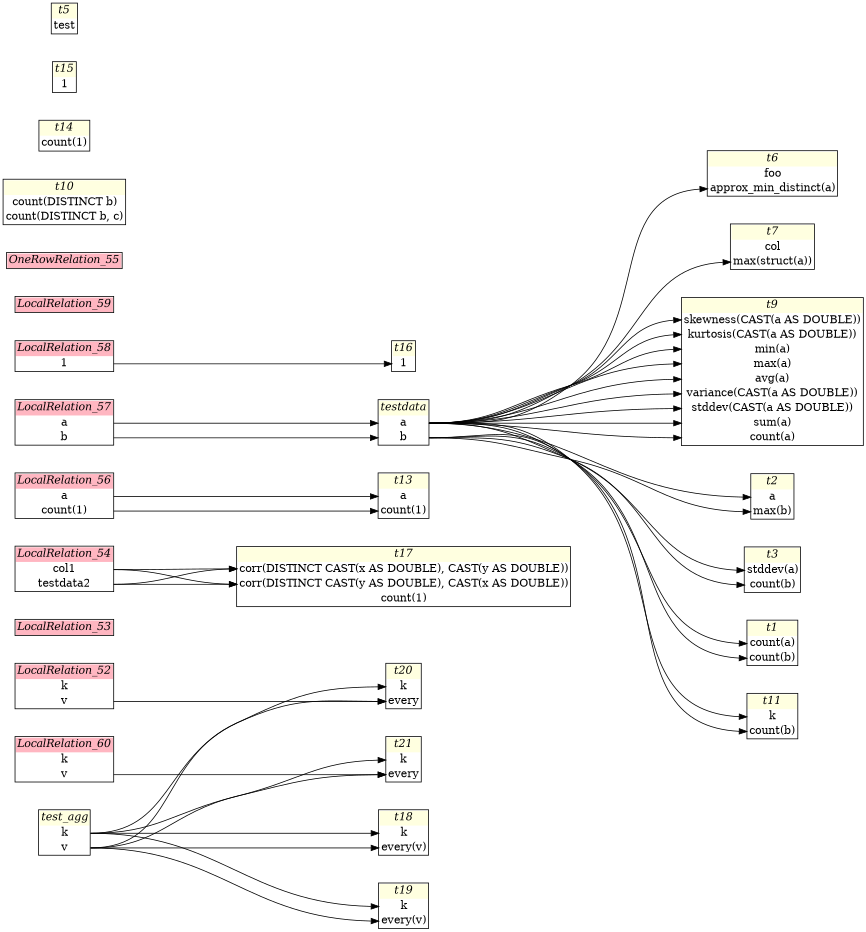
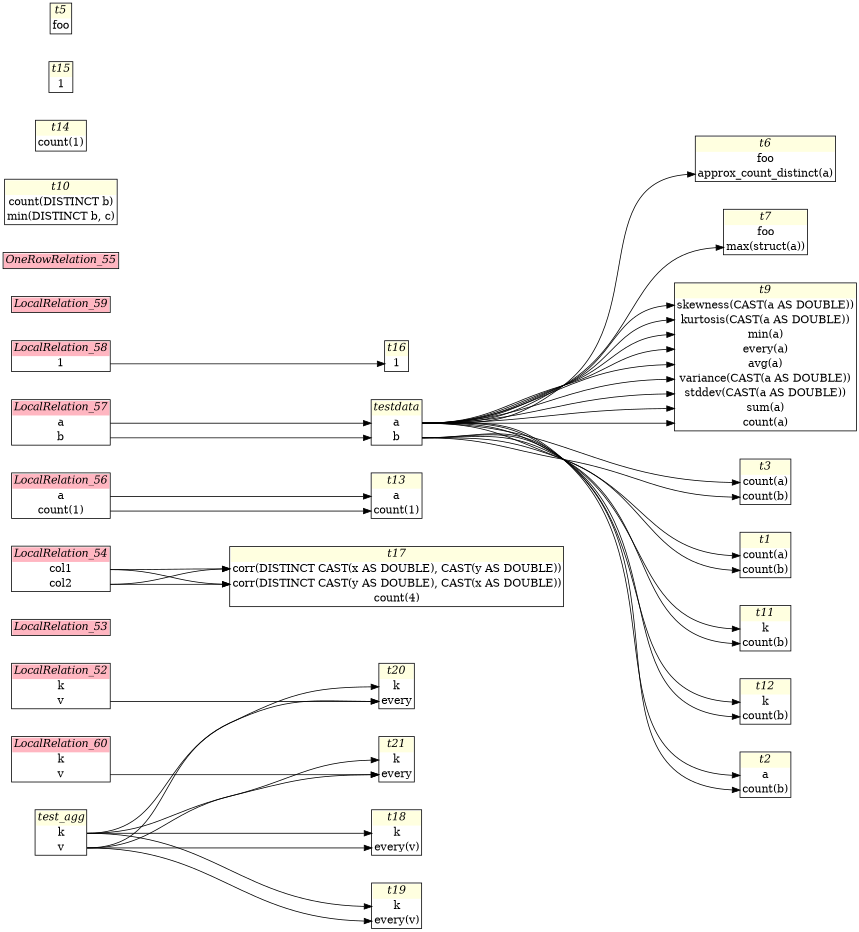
(64, 25) -> (61, 25)
(773, 188) -> (765, 173)
(65, 217) -> (61, 217)
(773, 247) -> (766, 232)
(772, 364) -> (765, 349)
(772, 511) -> (765, 789)
(773, 570) -> (765, 482)
(64, 584) -> (61, 584)
(404, 598) -> (397, 598)
none -> (765, 701)
